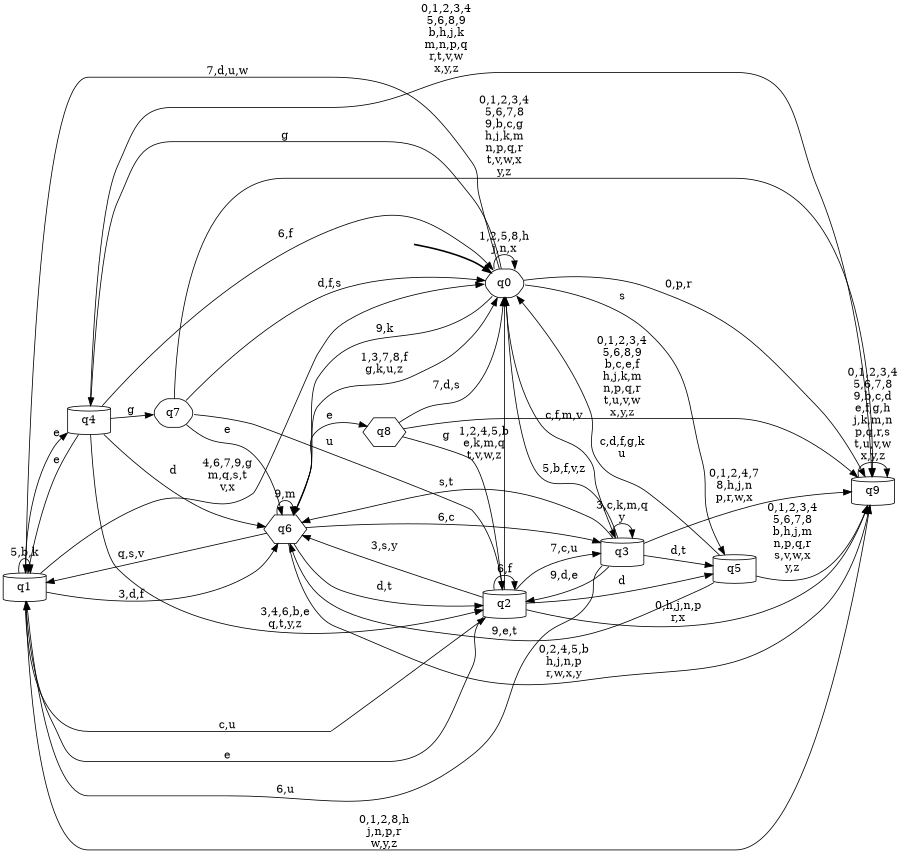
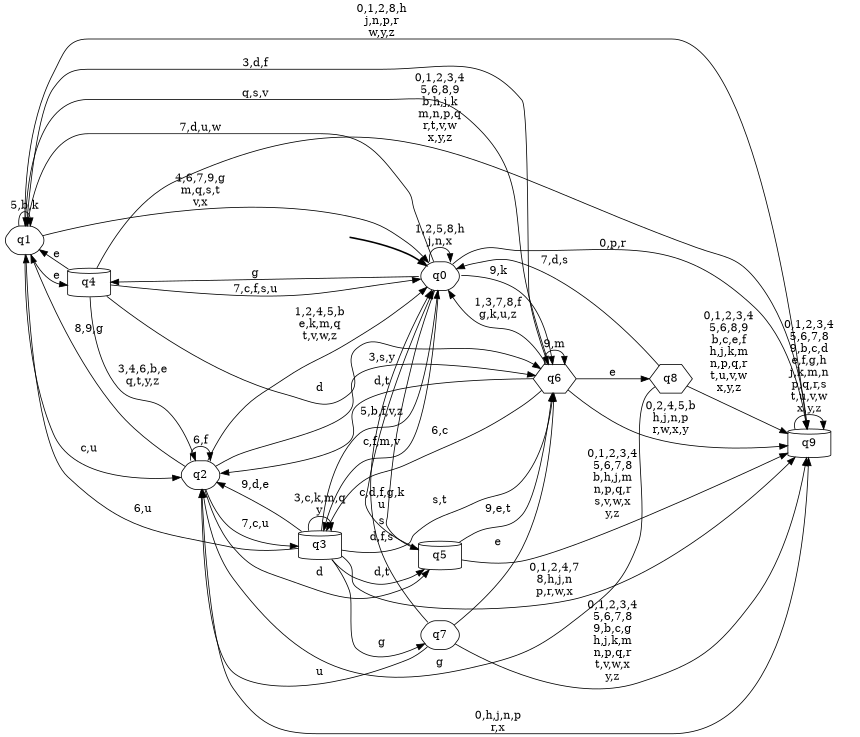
(285, 234) -> (255, 289)
(128, 417) -> (352, 635)
(25, 587) -> (25, 240)
(505, 604) -> (201, 475)
(228, 756) -> (89, 329)
